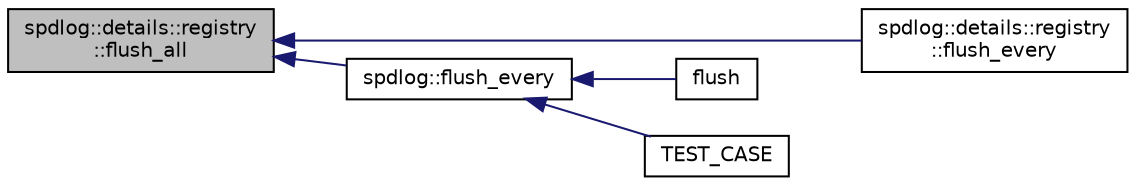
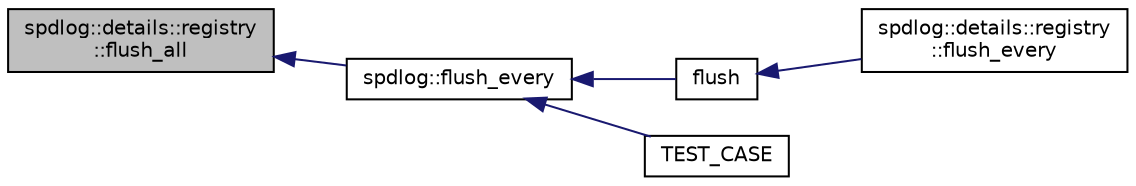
(578, 41) -> (820, 65)
